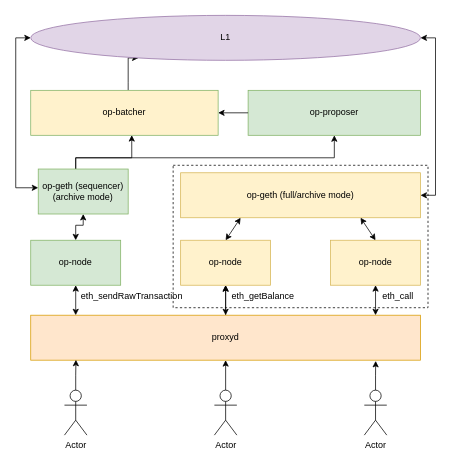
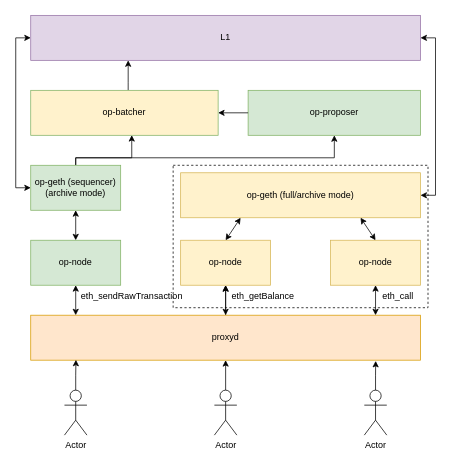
(225, 38) -> (225, 38)
(83, 192) -> (75, 188)
